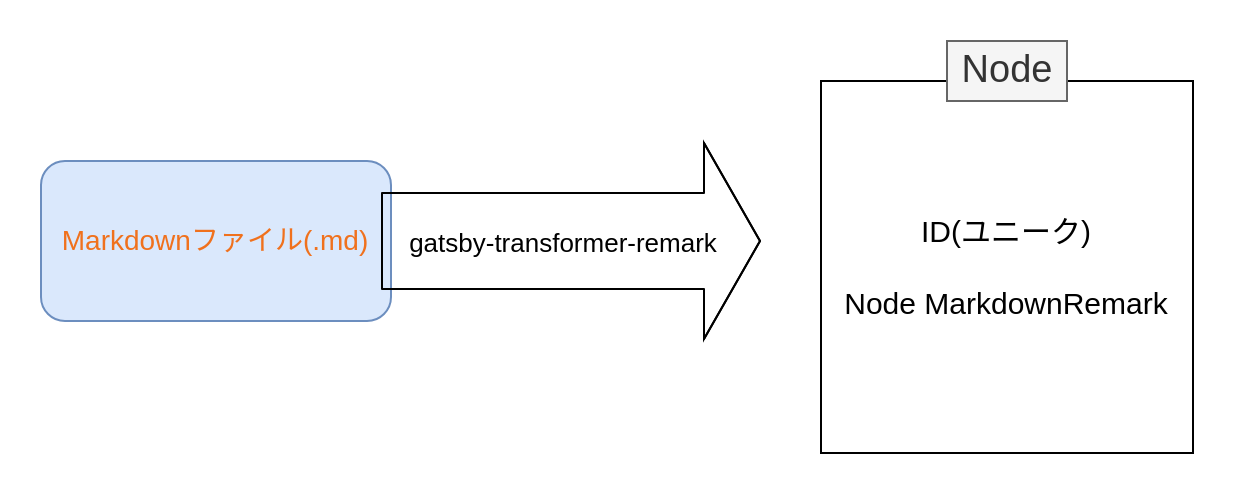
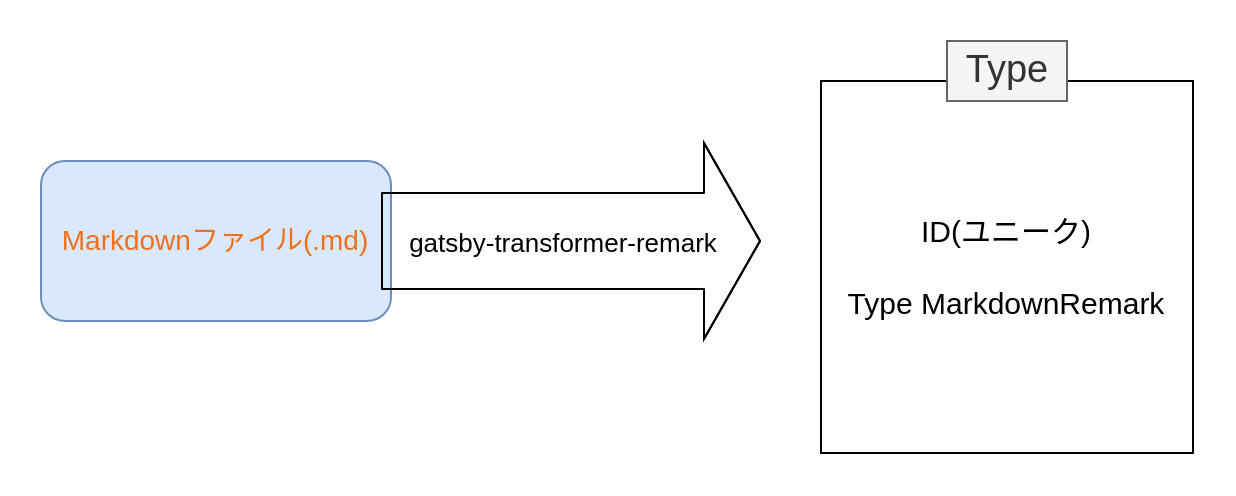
(1008, 71) -> (1008, 71)
(1007, 267) -> (1007, 267)
